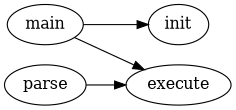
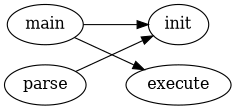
(100, 85) -> (103, 59)
